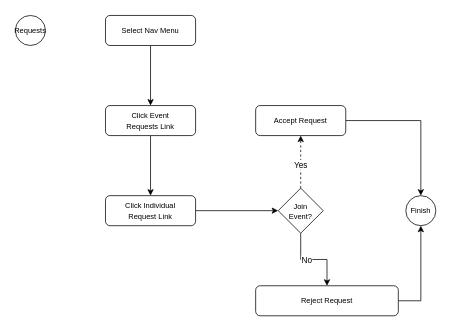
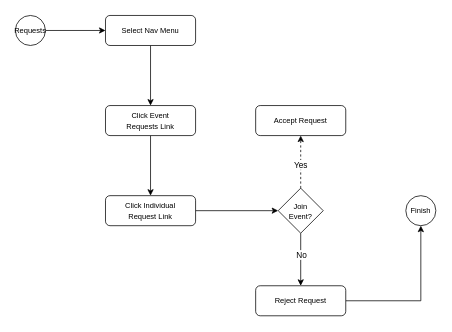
none -> (72, 30)
(417, 120) -> none
(327, 300) -> (300, 300)
